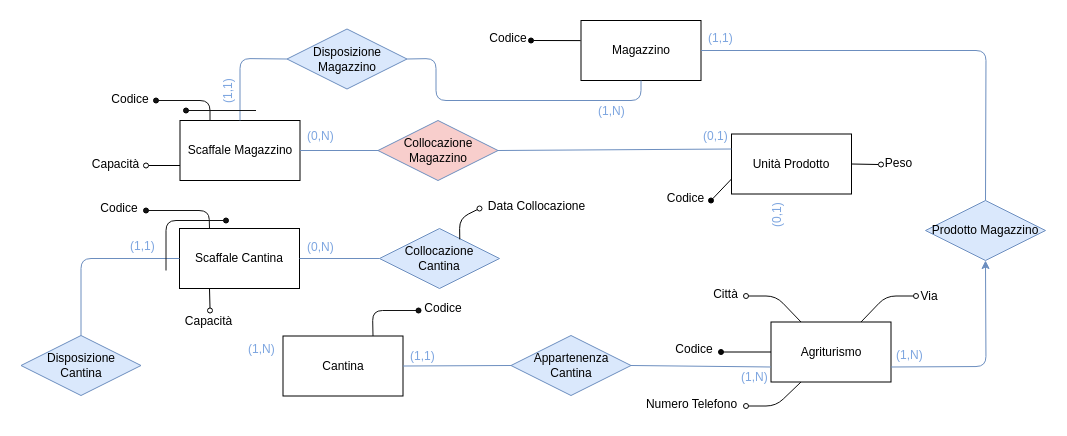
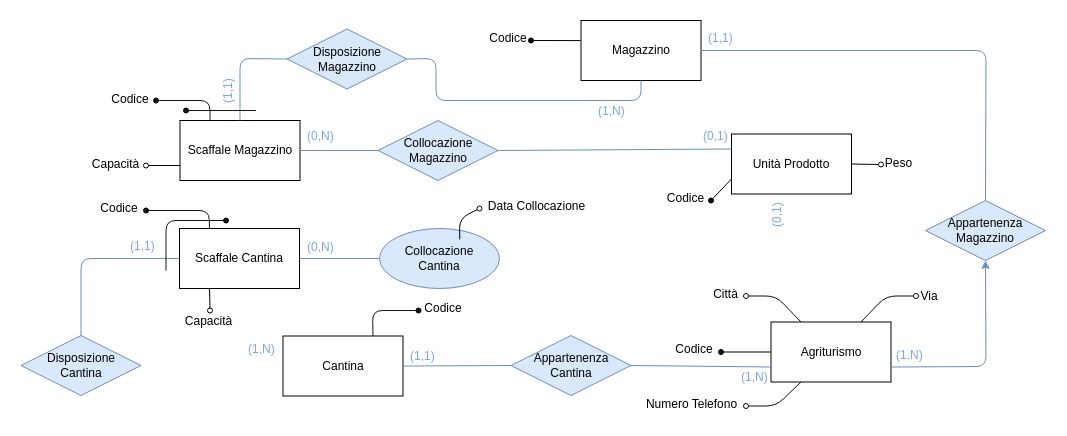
(438, 151) -> (438, 151)
(986, 231) -> (986, 231)
(440, 259) -> (440, 259)
